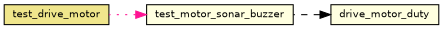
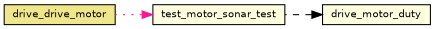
(57, 15) -> (60, 15)
(220, 15) -> (219, 15)
